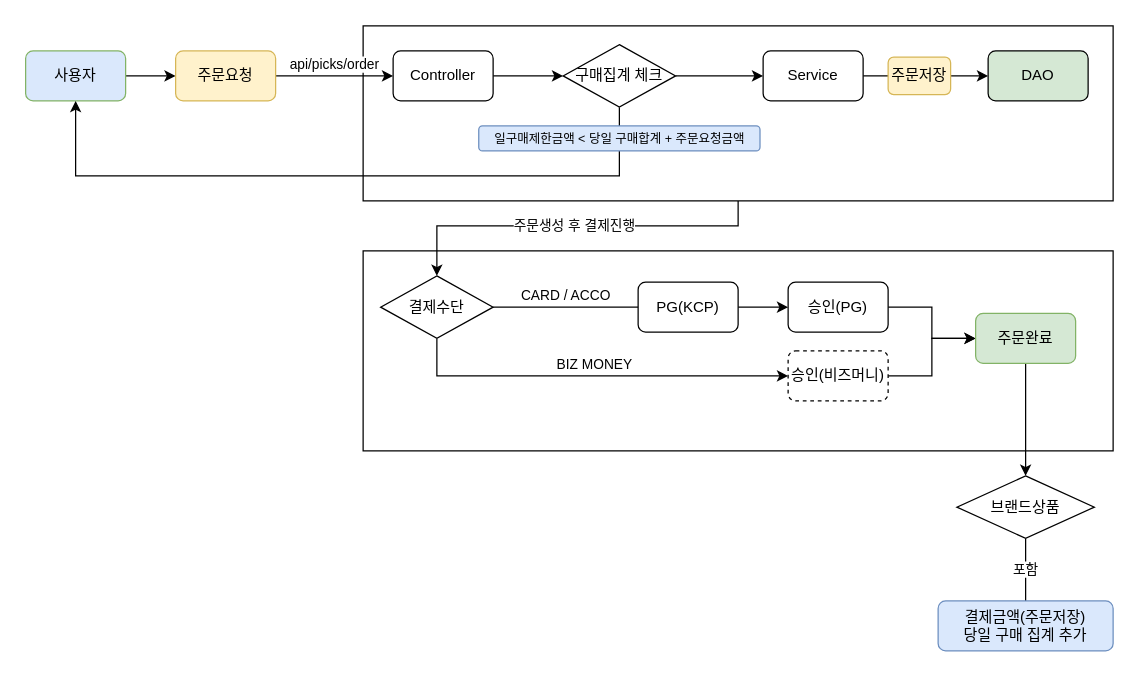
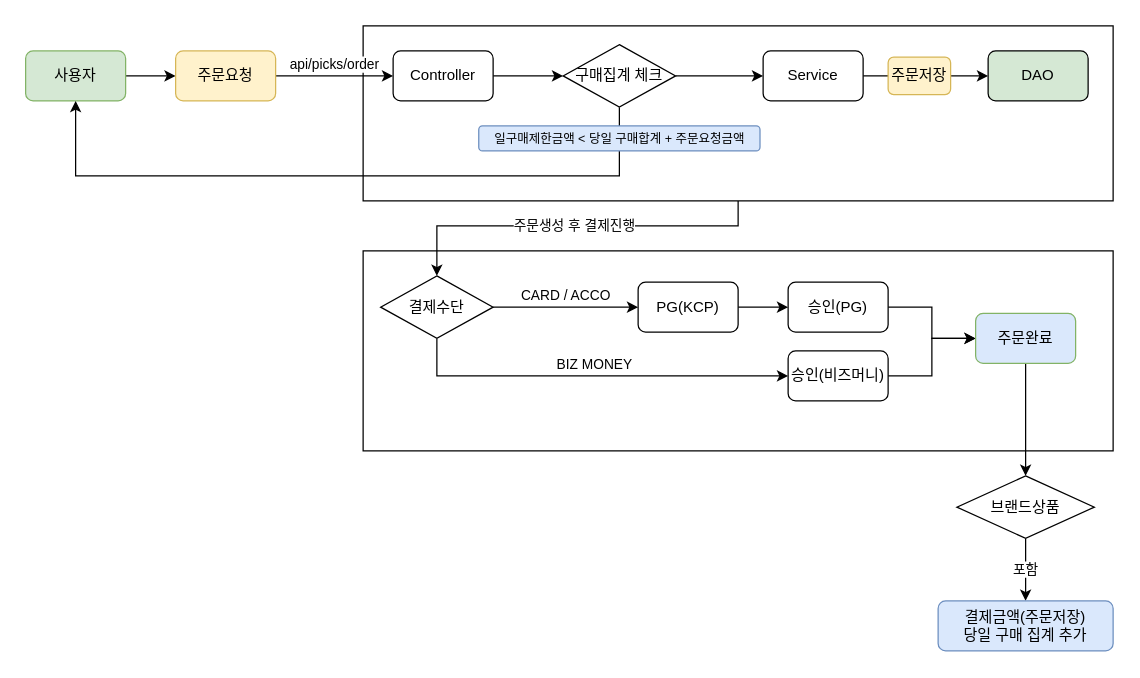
(76, 76) -> (76, 76)
(631, 307) -> (628, 307)
(1026, 338) -> (1026, 338)
(838, 376) -> (838, 376)
(1026, 594) -> (1026, 591)
